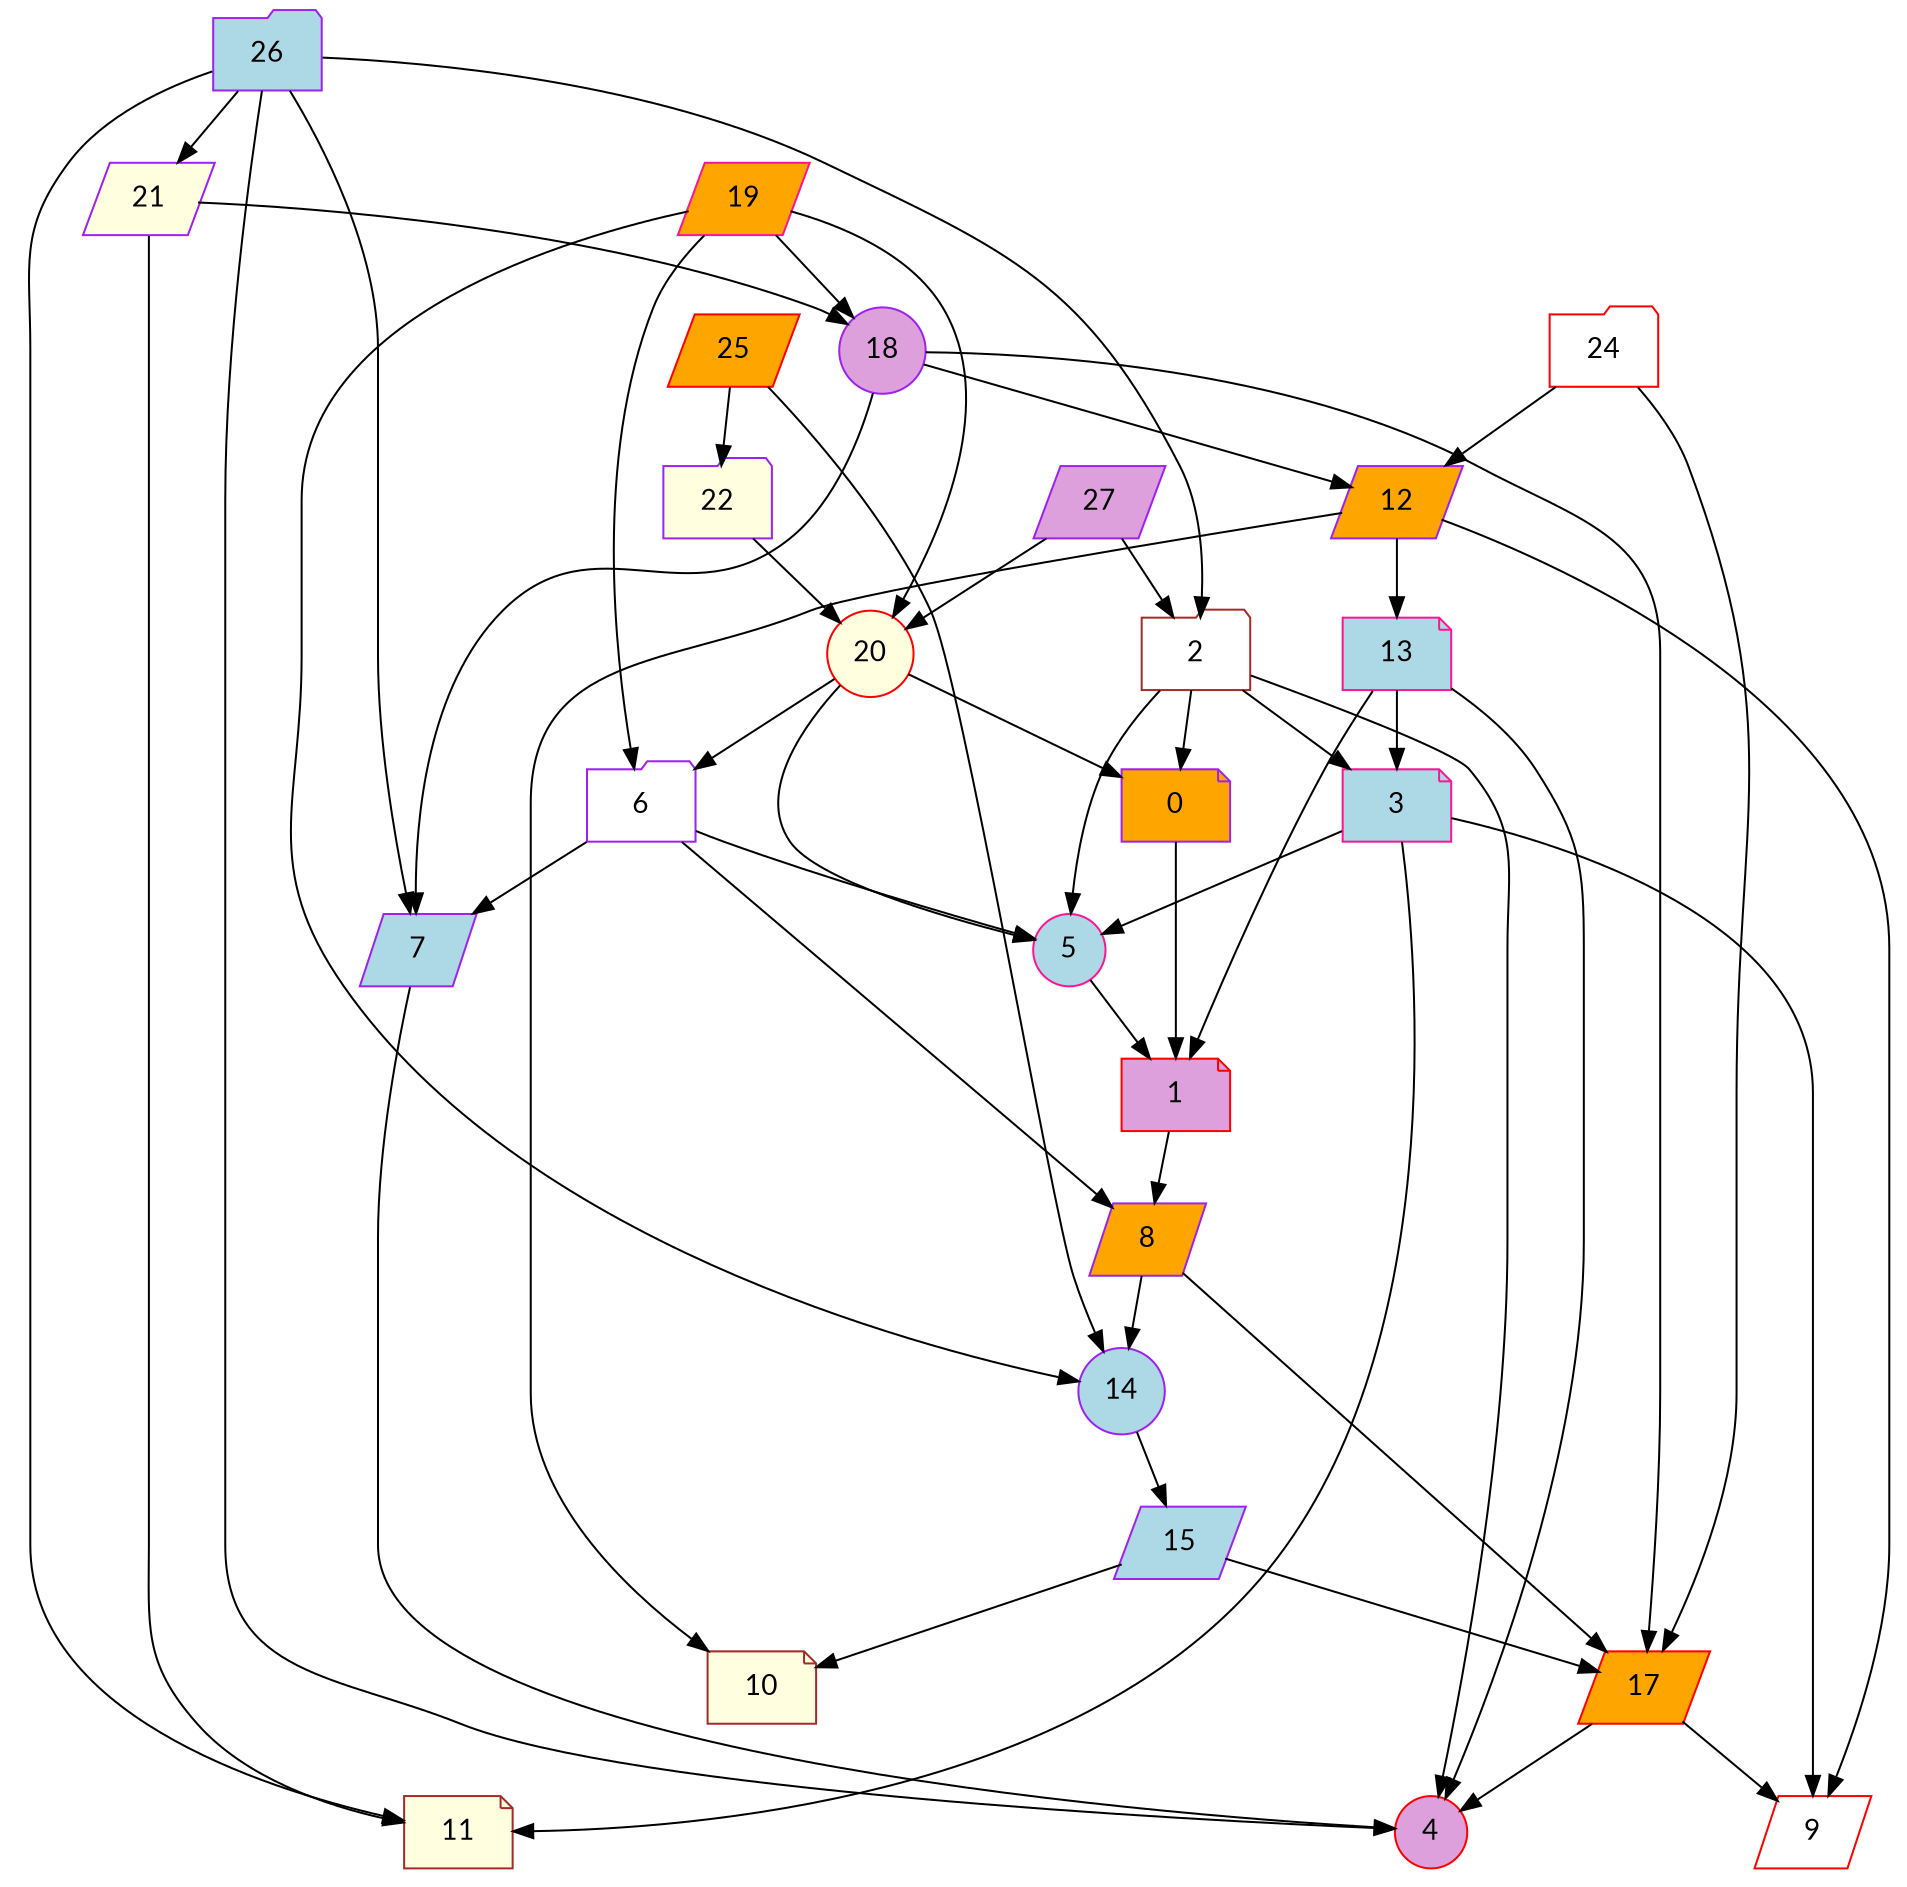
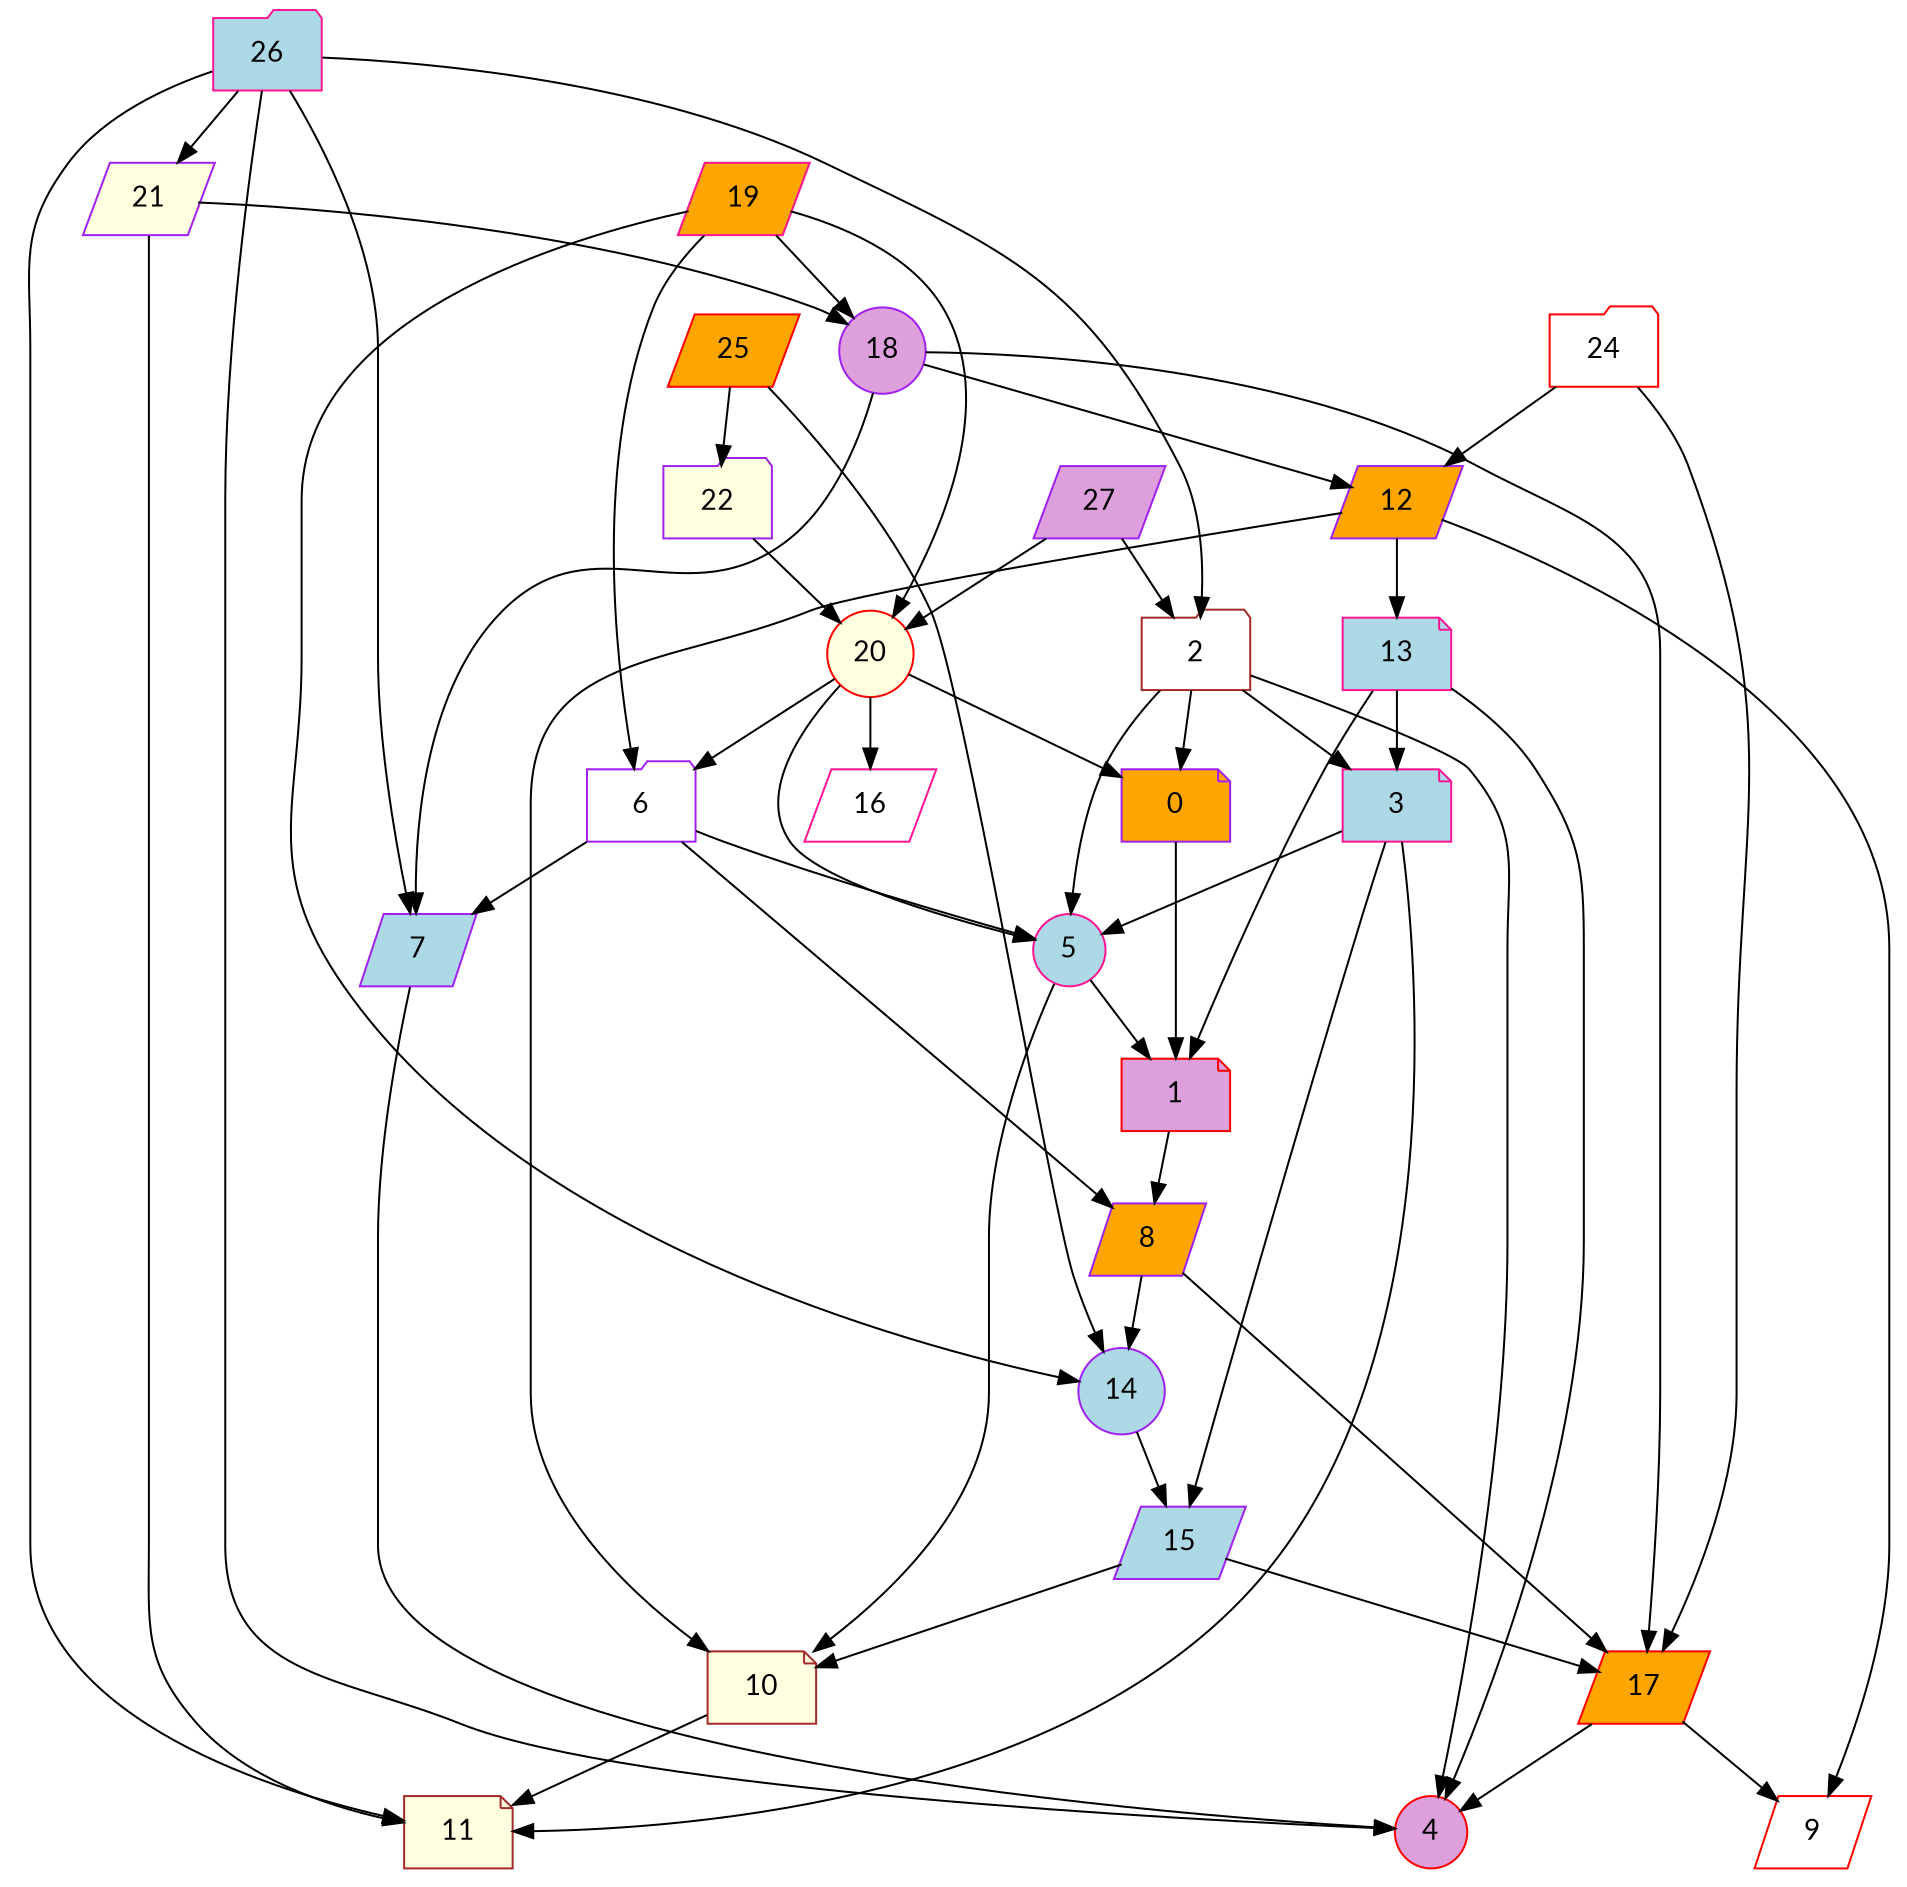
(267, 54) -> (267, 54)
none -> (870, 805)
(1813, 1191) -> (1288, 1163)
none -> (989, 1335)
none -> (632, 1750)
